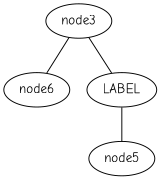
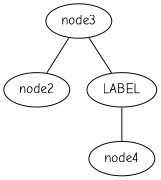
(37, 90) -> (37, 90)
(122, 159) -> (122, 159)
